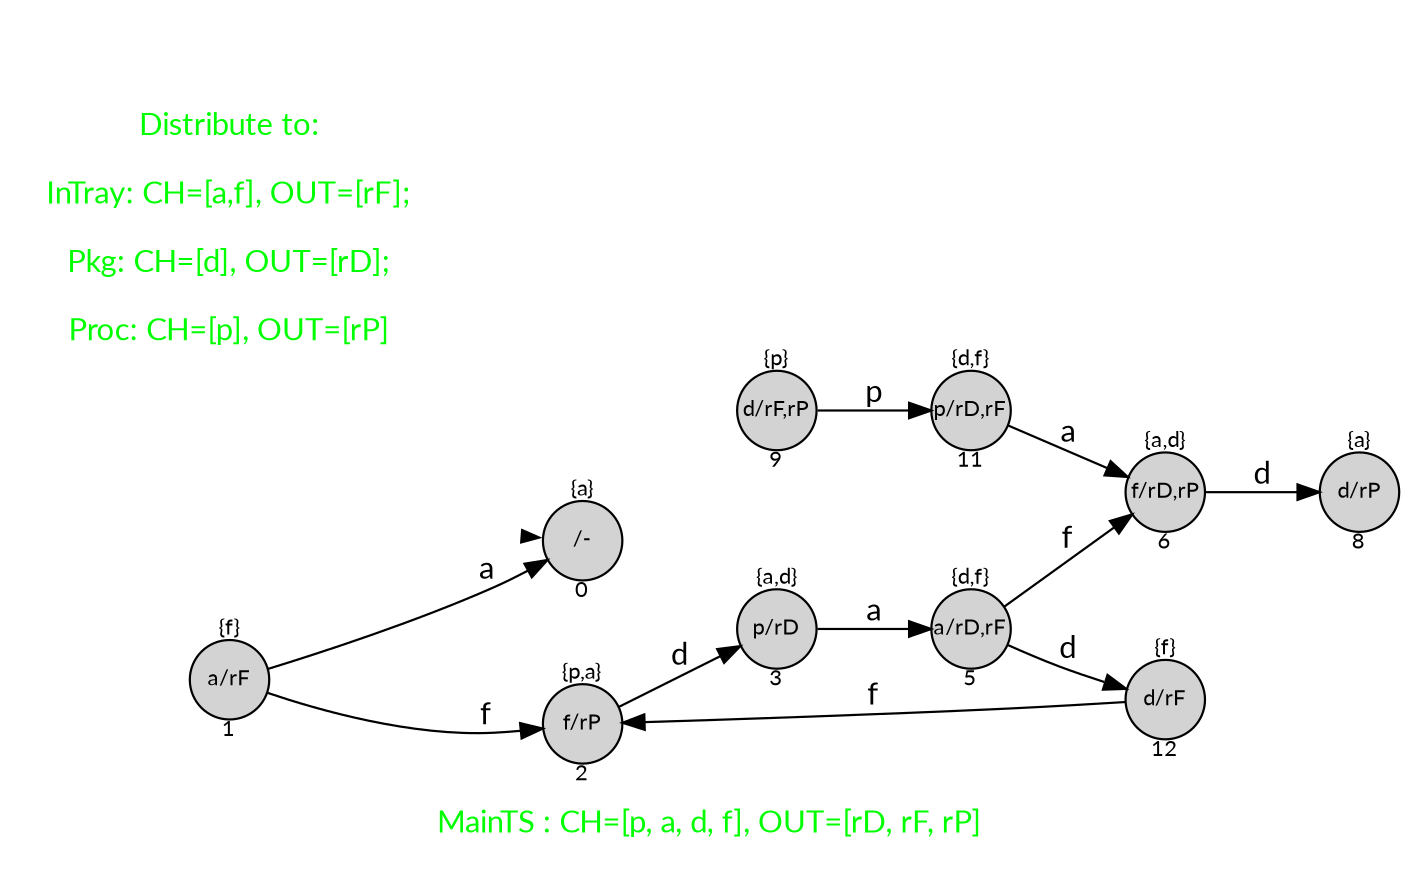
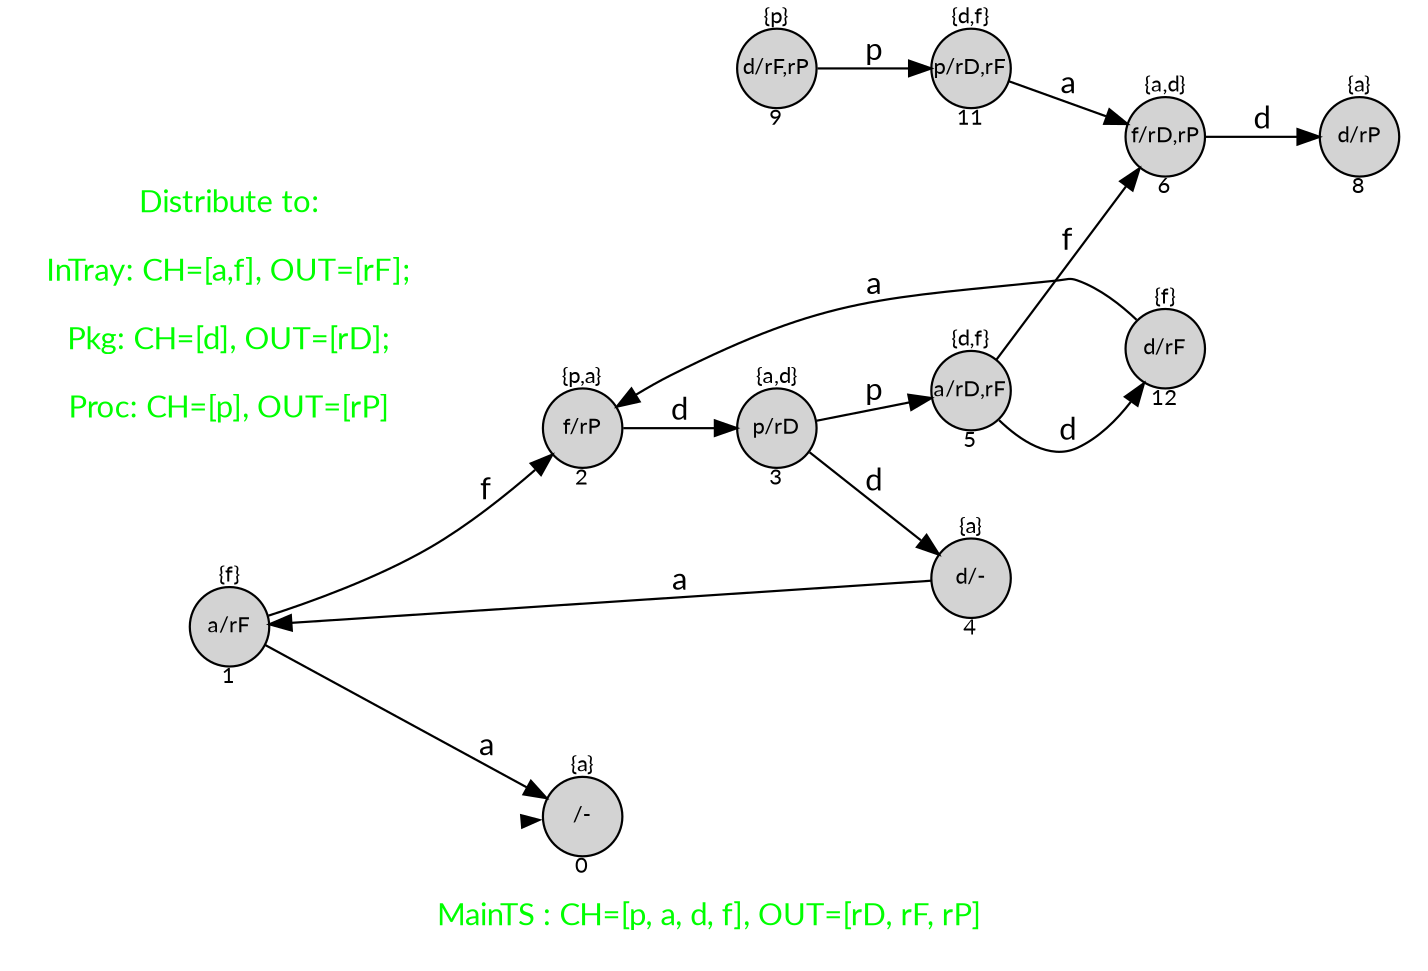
none -> (971, 578)
(874, 612) -> (874, 392)
(874, 696) -> (874, 286)
